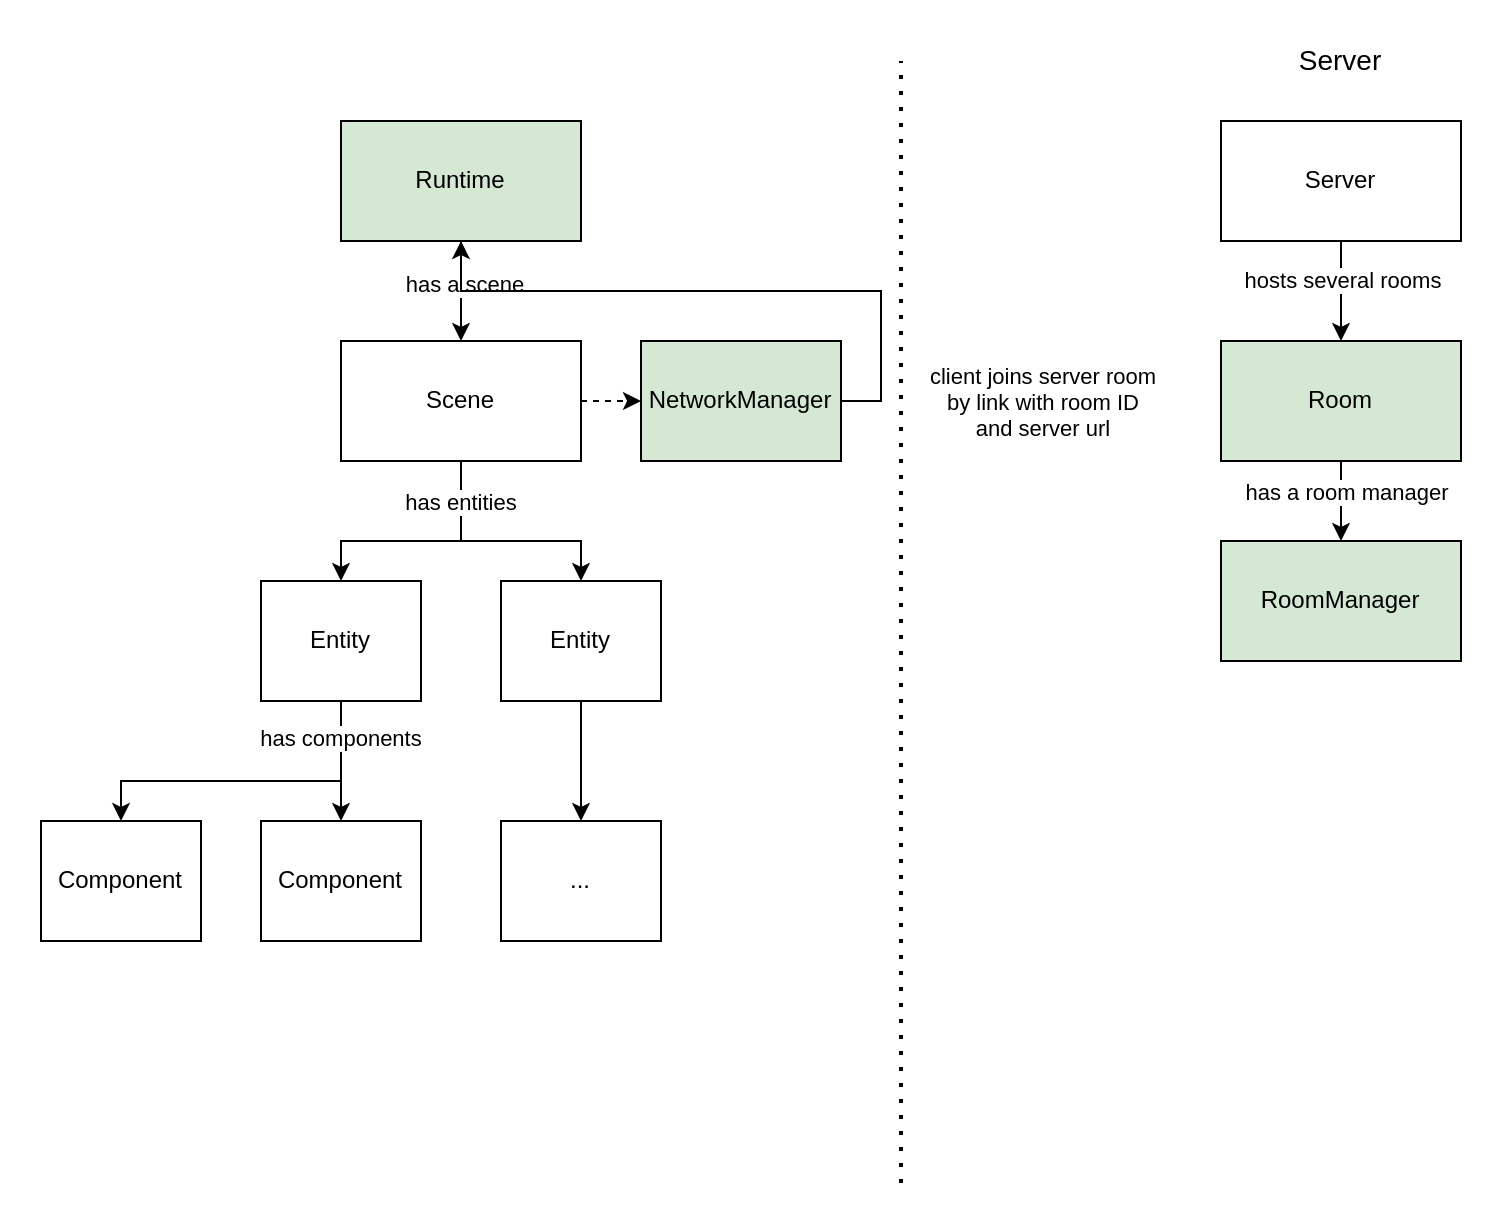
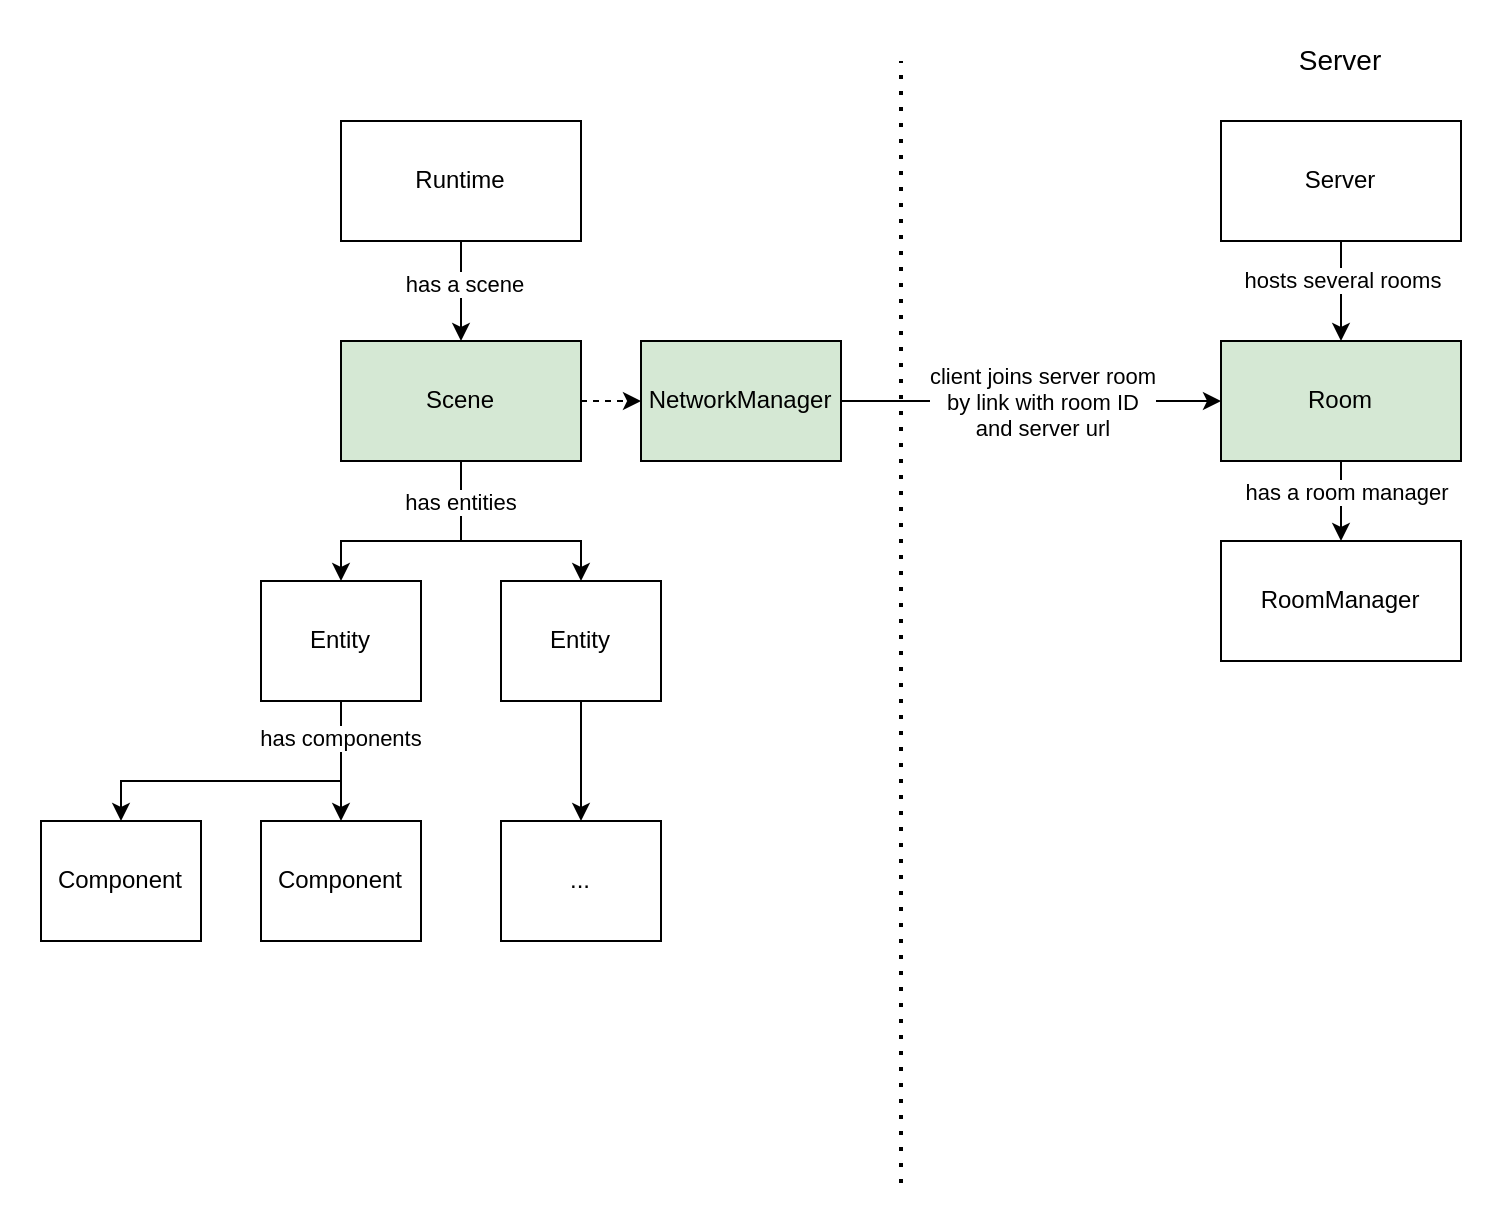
(461, 181) -> (461, 181)
(730, 291) -> (1181, 401)
(461, 401) -> (461, 401)
(1341, 601) -> (1341, 601)
